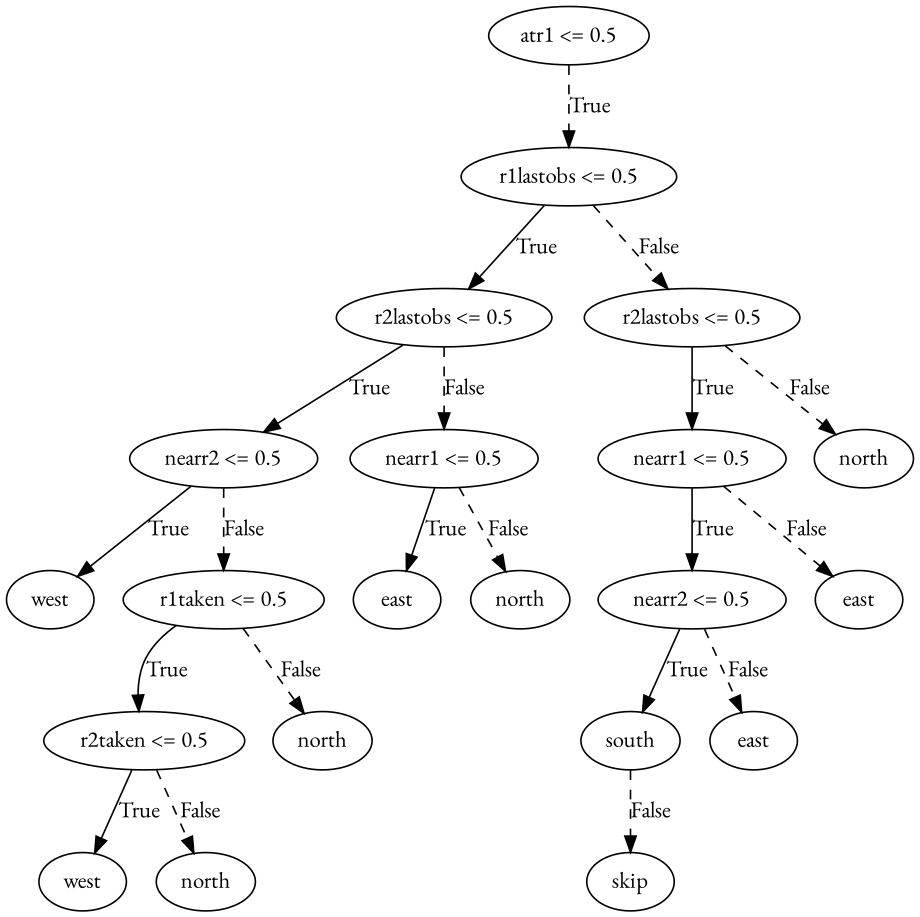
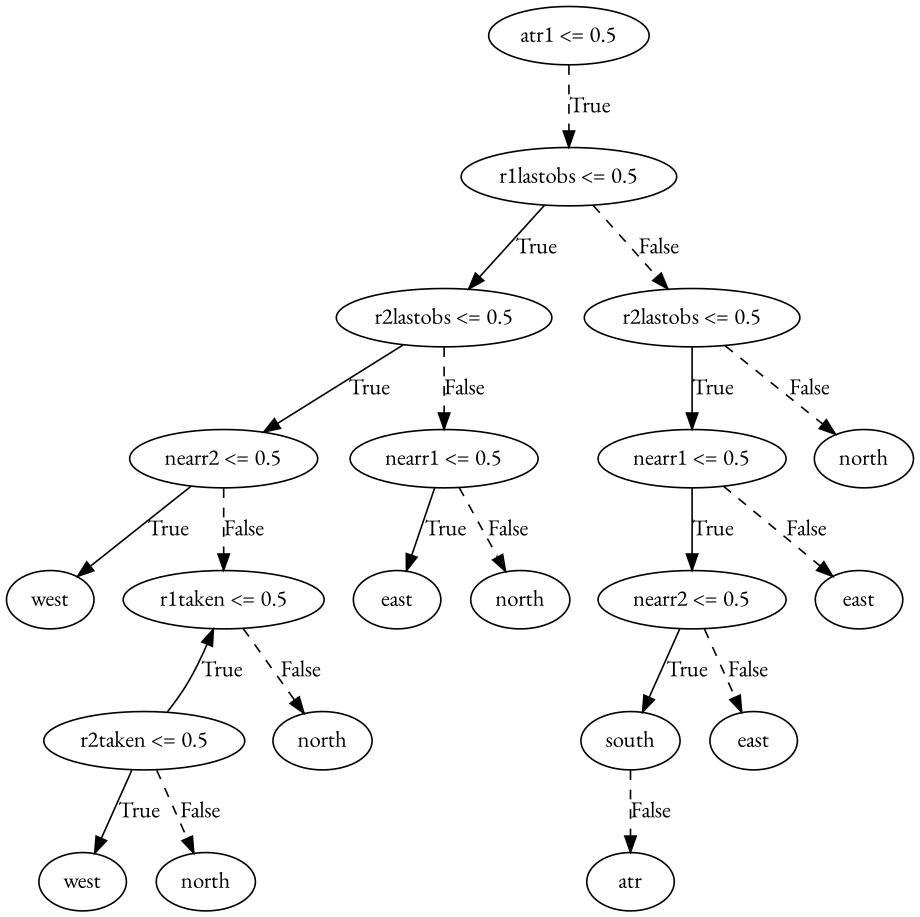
(148, 655) -> (190, 679)
(631, 882) -> (631, 882)
